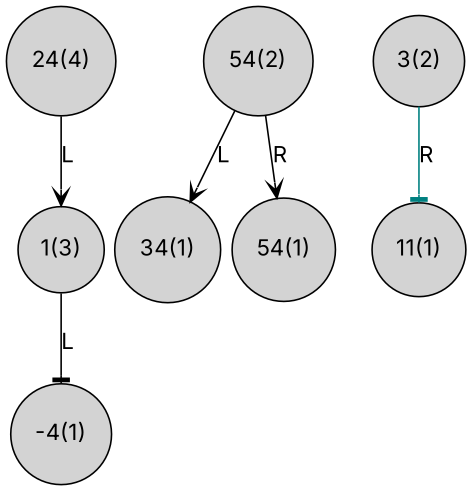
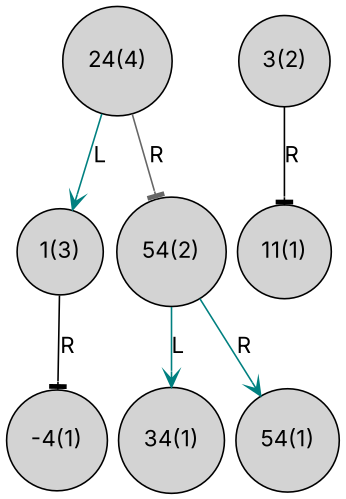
(216, 149) -> (172, 339)
(270, 149) -> (226, 341)
(419, 150) -> (284, 152)
none -> (143, 152)
(61, 153) -> (89, 154)
(68, 343) -> (68, 347)
